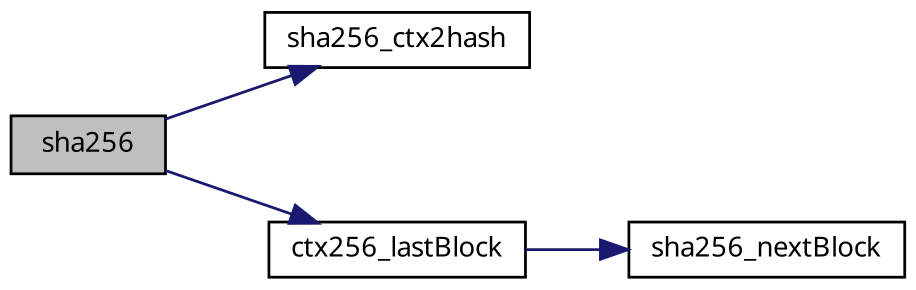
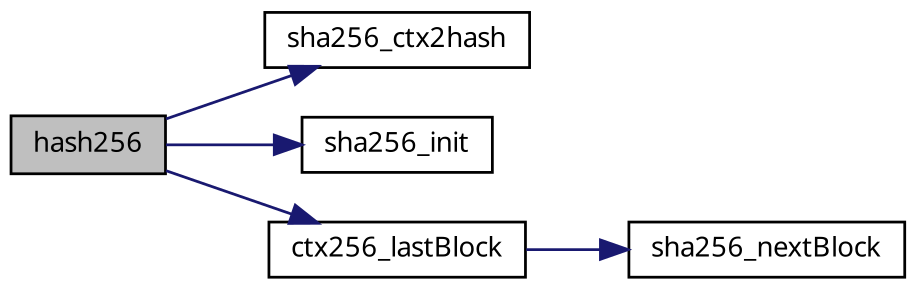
(88, 145) -> (88, 145)
none -> (397, 145)
